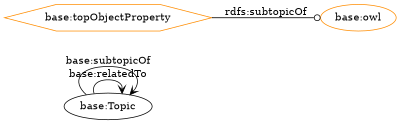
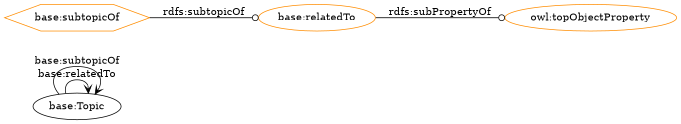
(108, 18) -> (77, 18)
(358, 18) -> (317, 18)
none -> (591, 18)
